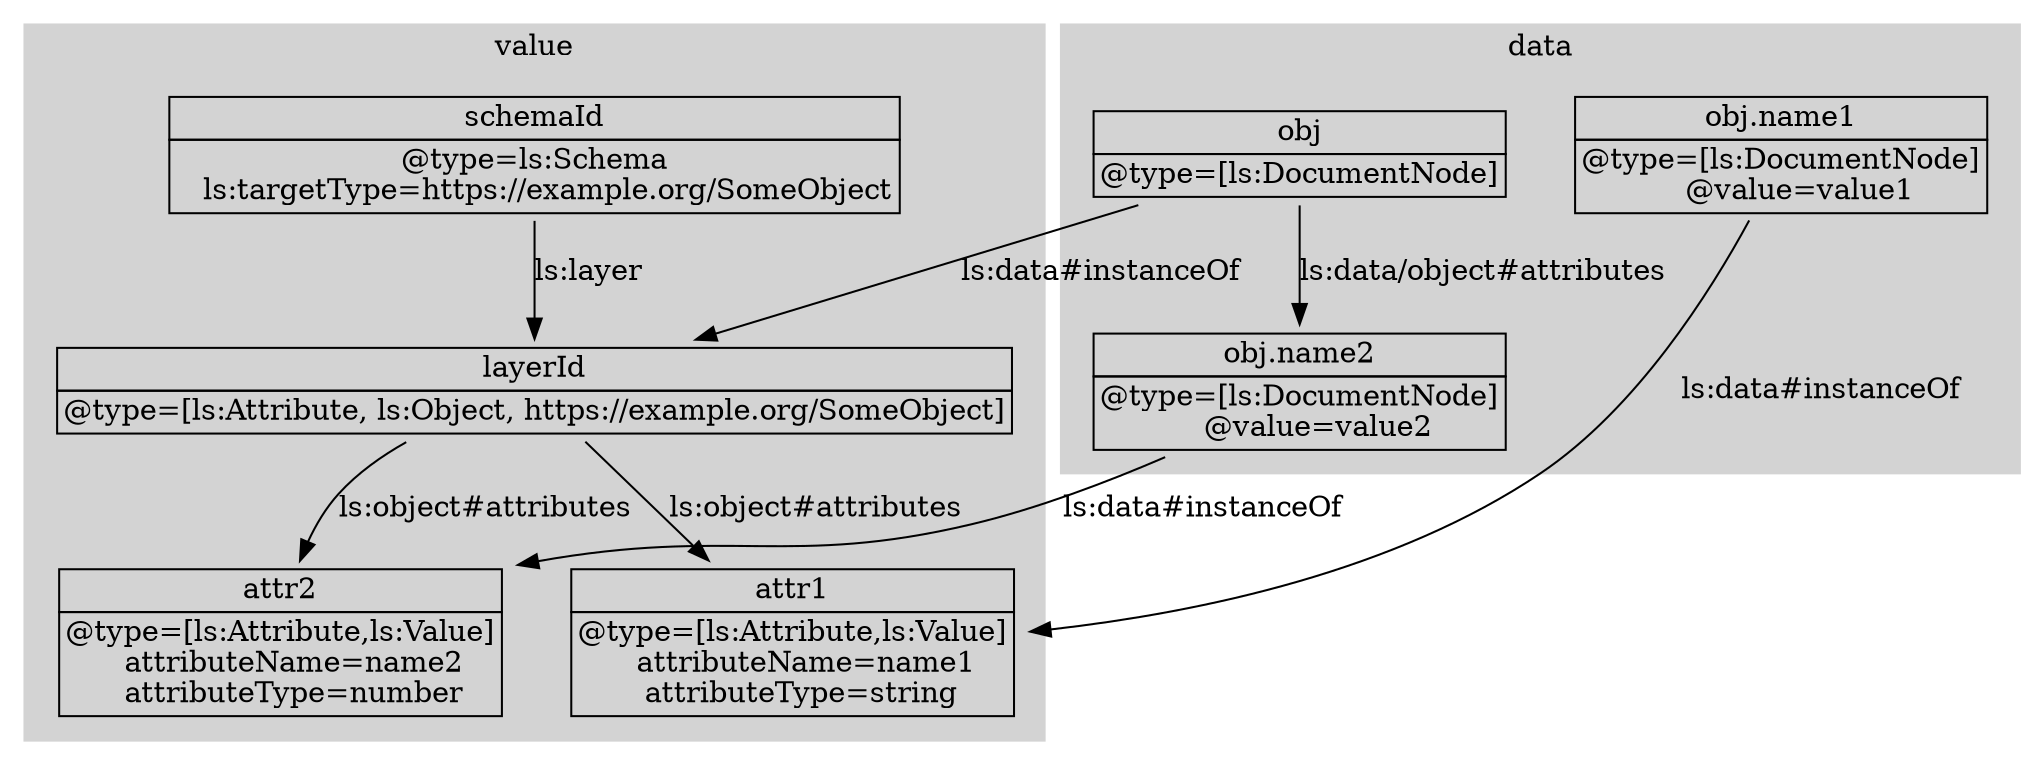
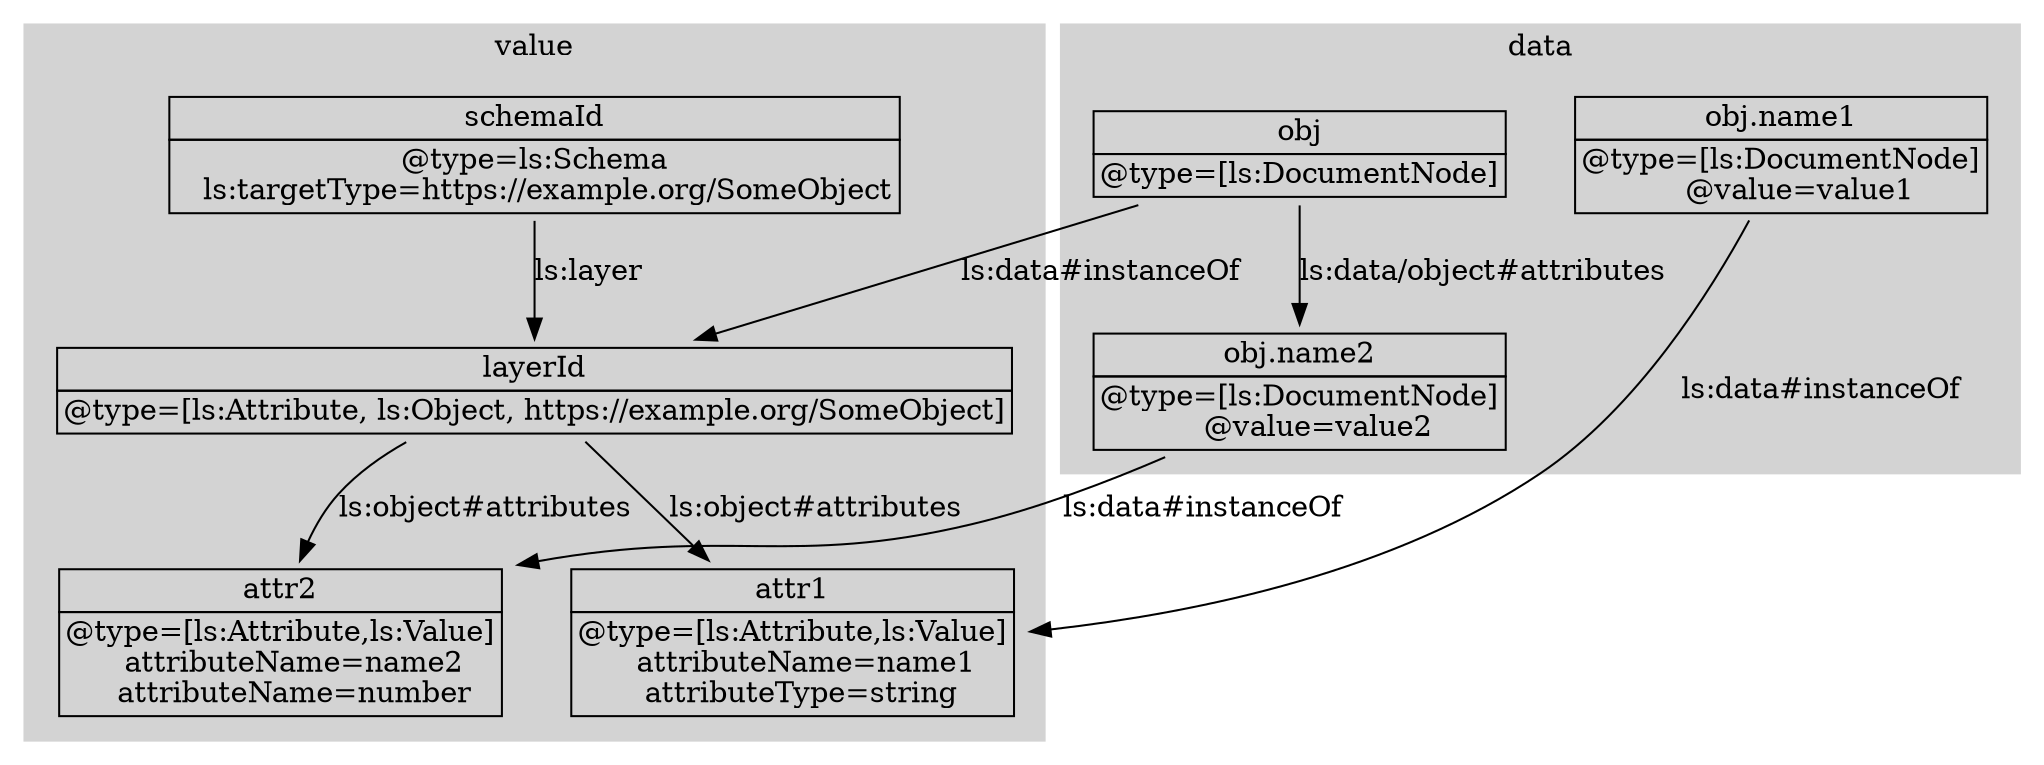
(281, 694) -> (281, 694)
